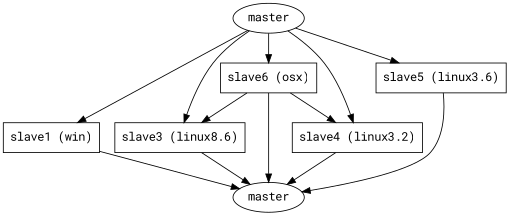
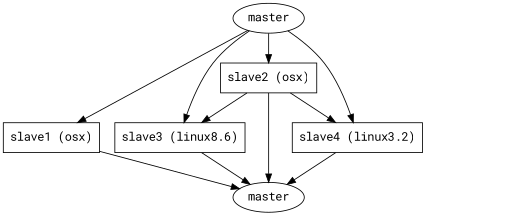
(269, 78) -> (269, 78)
(441, 78) -> none
(51, 138) -> (51, 138)
